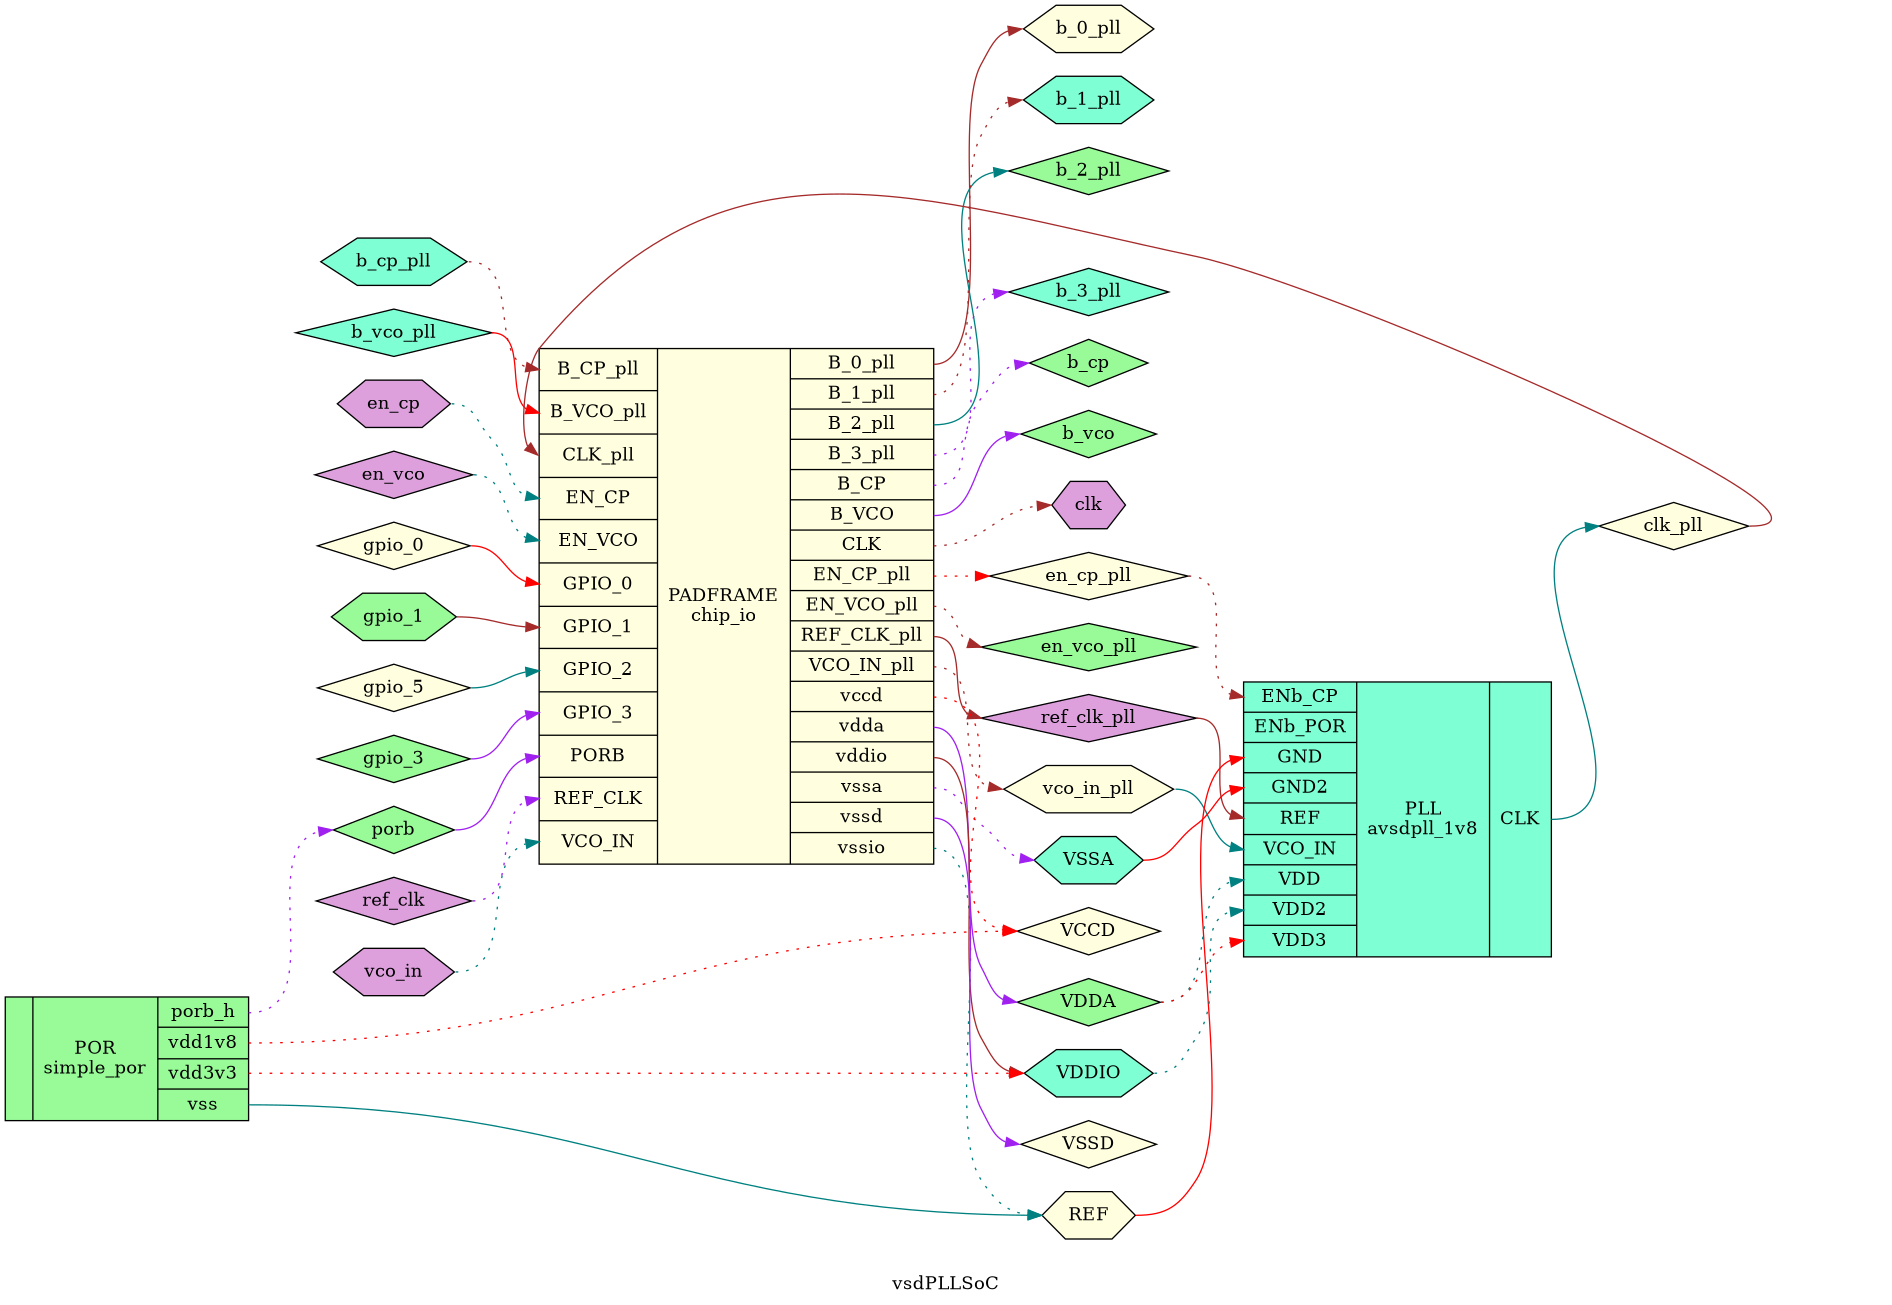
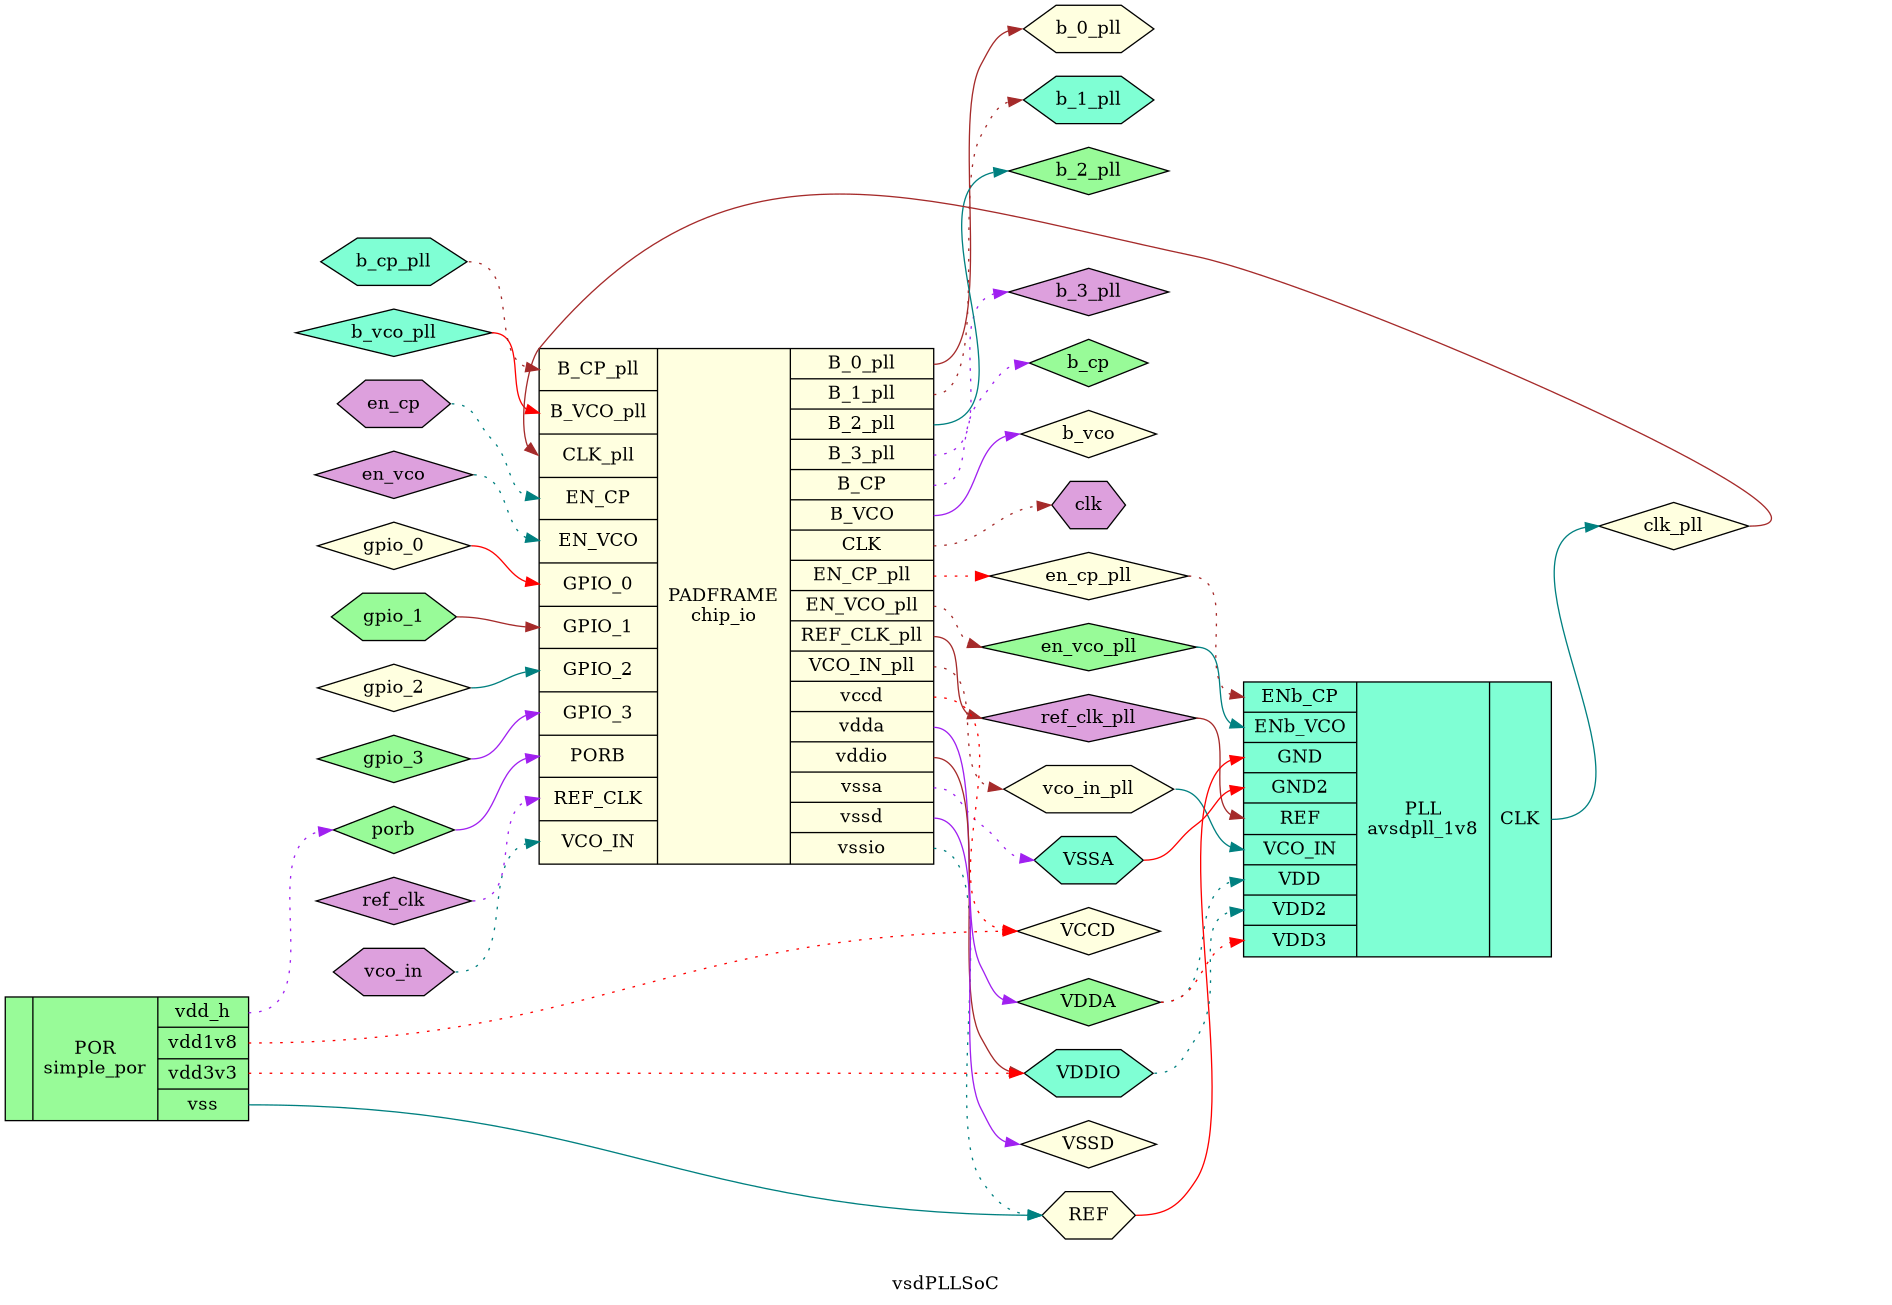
(1089, 292) -> (1089, 292)
(1089, 434) -> (1089, 434)
(394, 688) -> (394, 688)
none -> (1221, 696)
(1300, 727) -> (1300, 727)
(203, 1011) -> (203, 1011)
